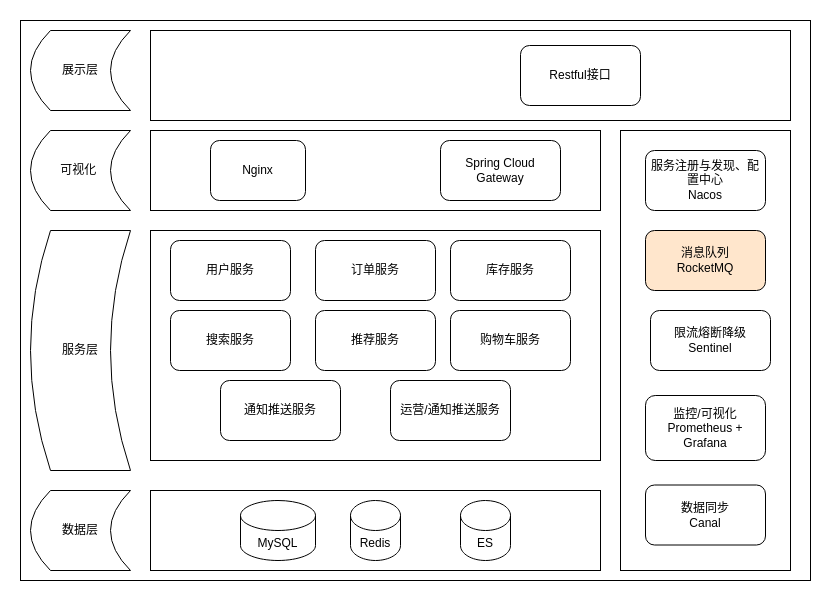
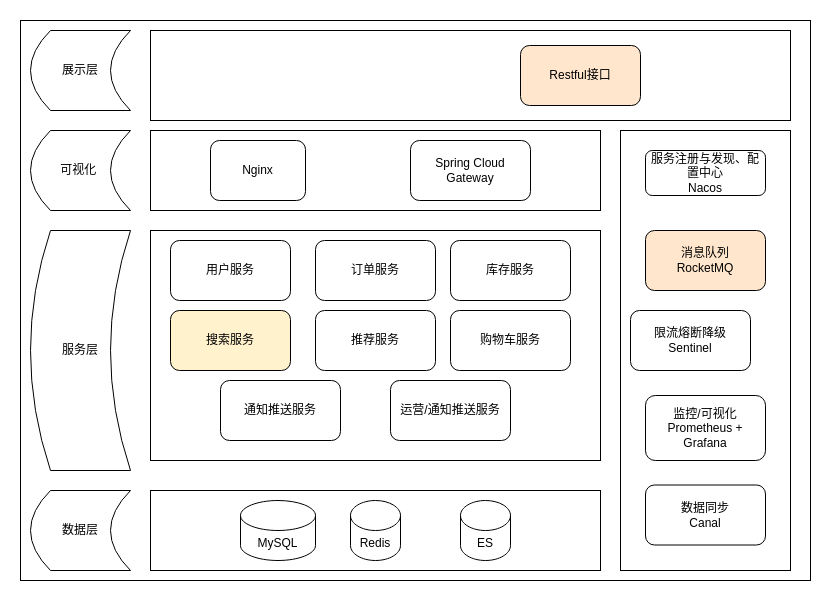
(581, 76) -> (581, 76)
(501, 171) -> (471, 171)
(706, 181) -> (706, 173)
(231, 341) -> (231, 341)
(711, 341) -> (691, 341)
